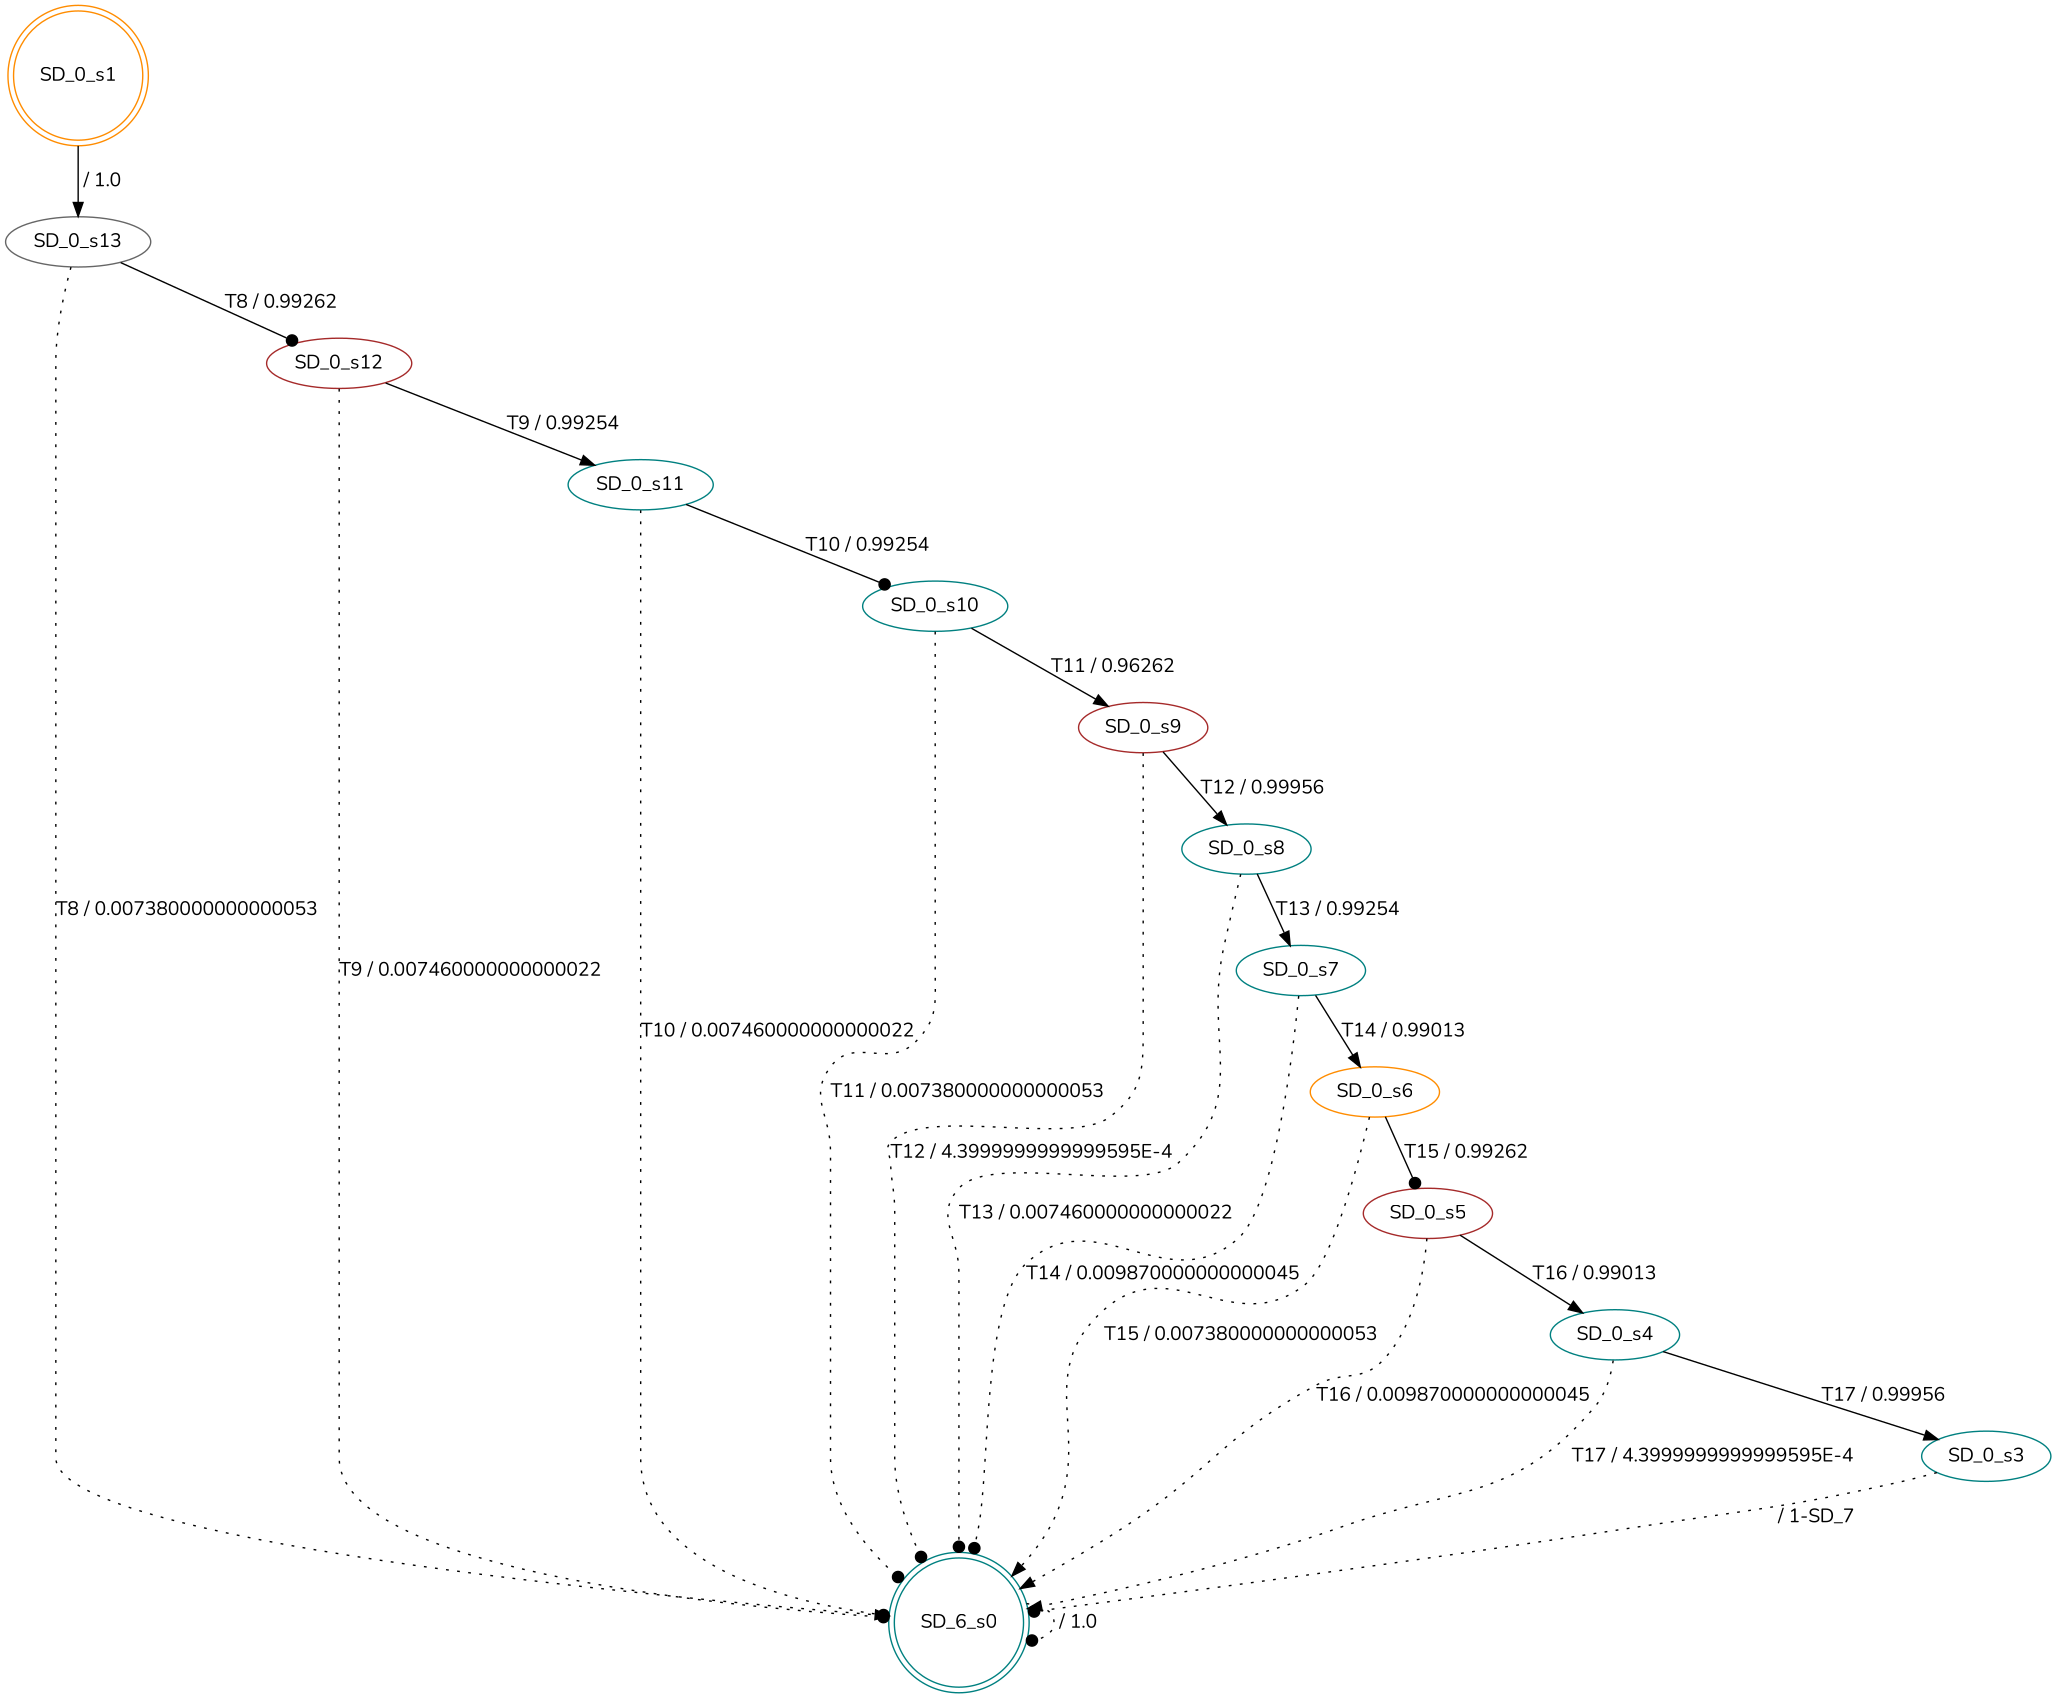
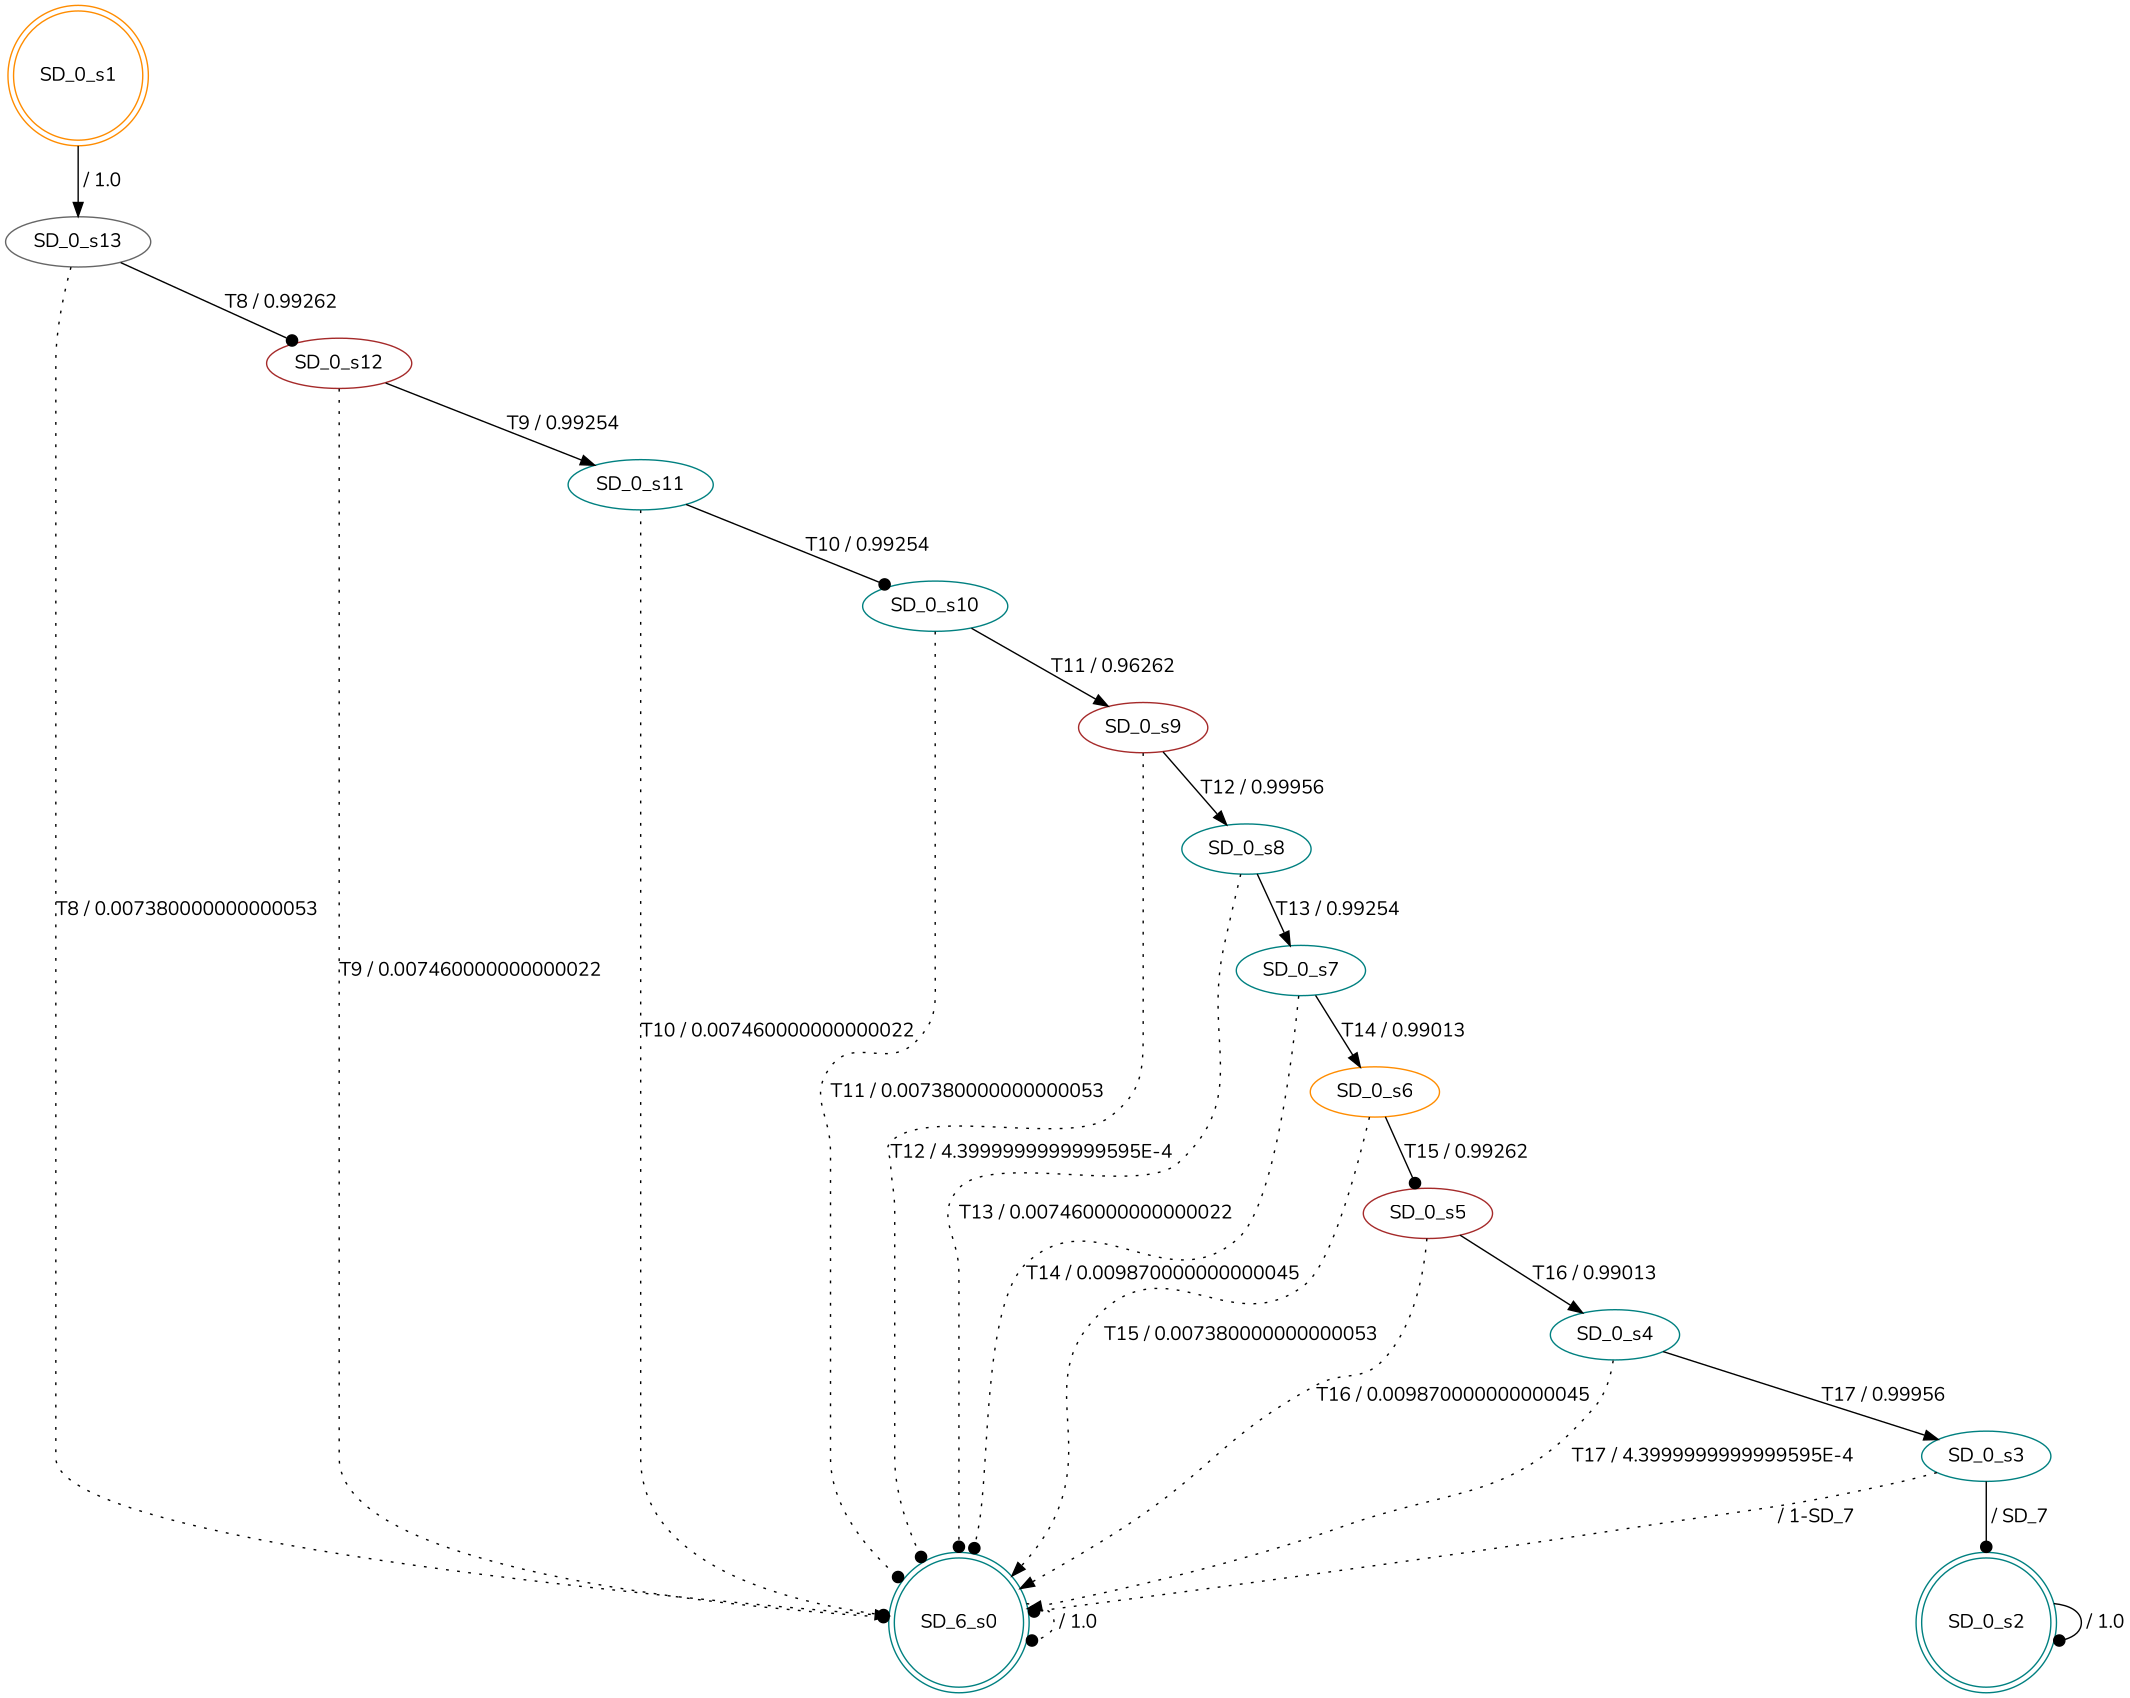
none -> (1986, 1623)
